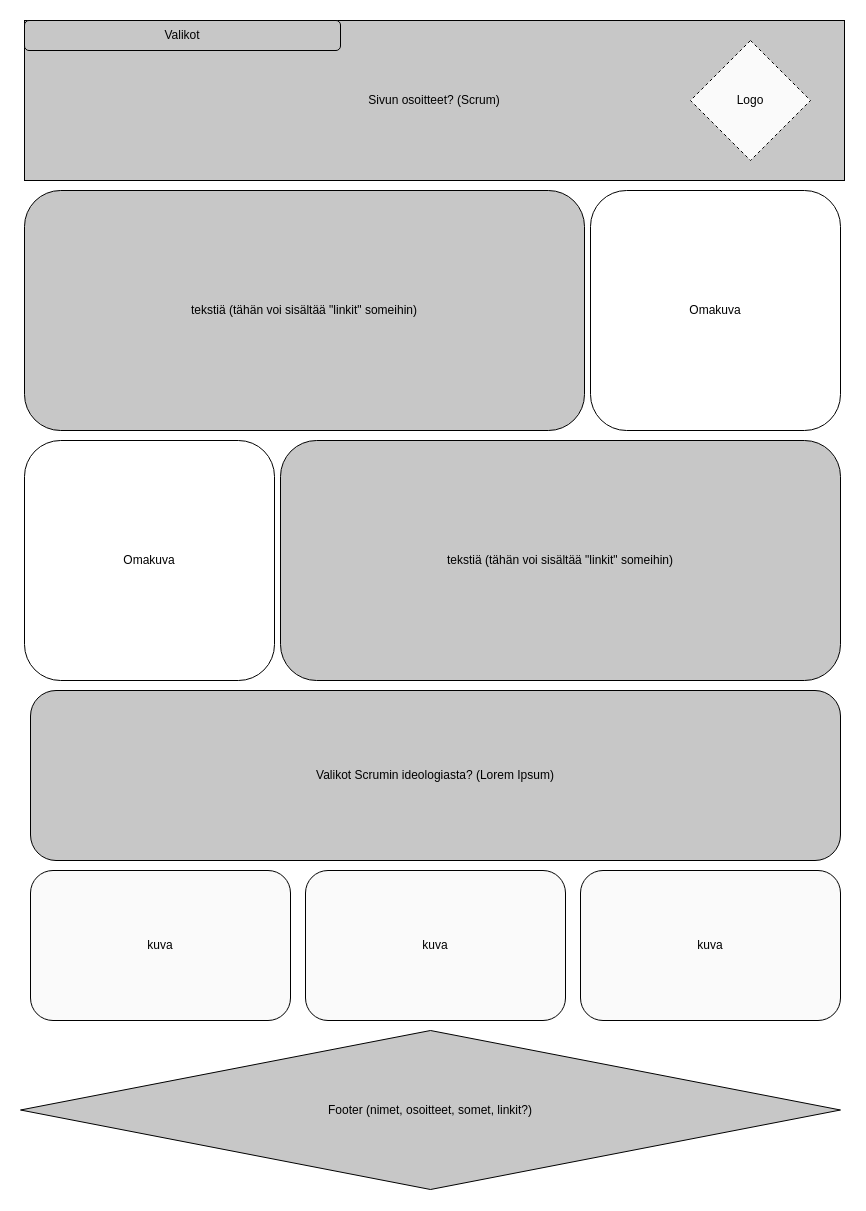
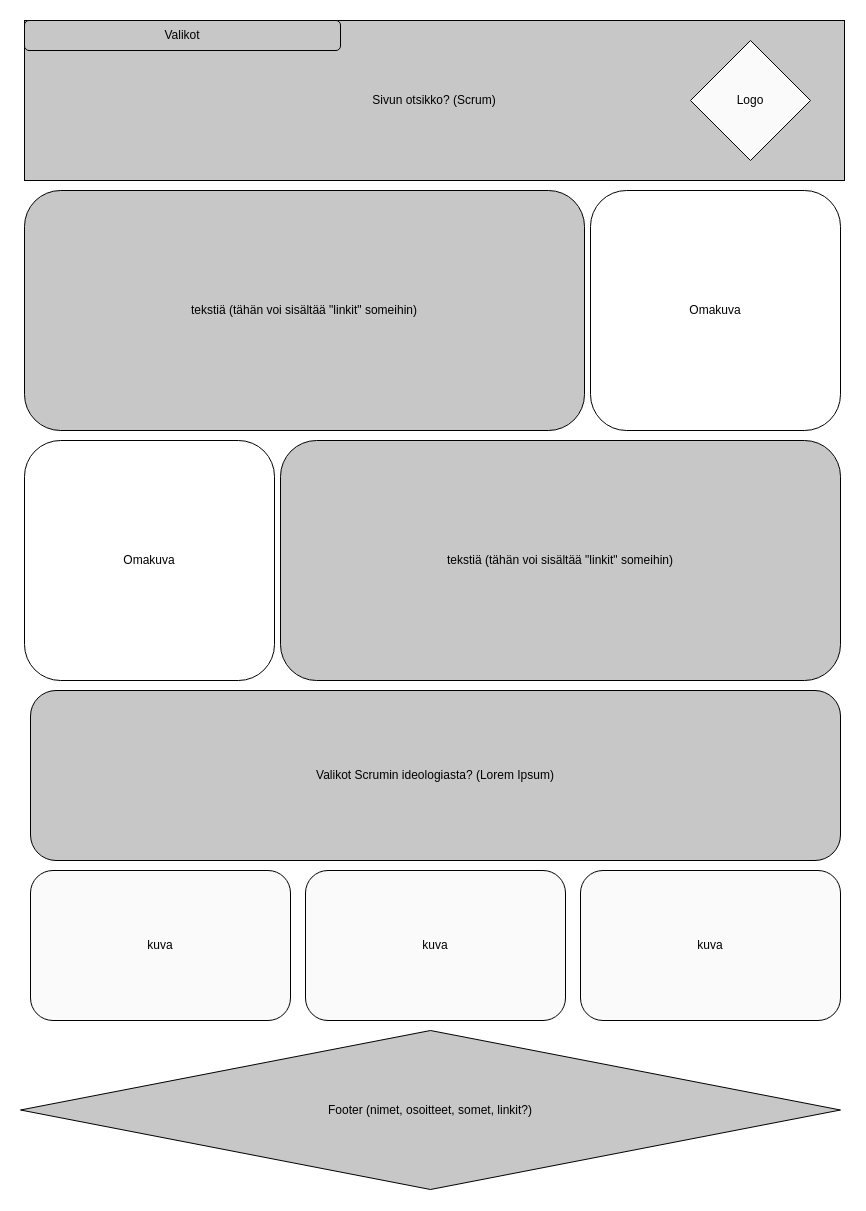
(435, 101) -> (435, 101)
(751, 101) -> (751, 101)
